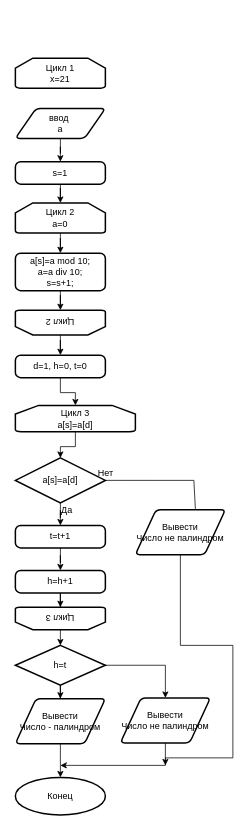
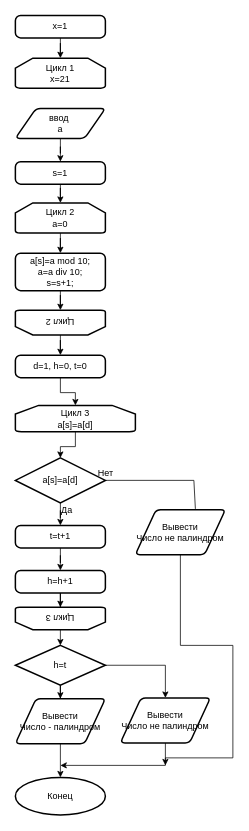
none -> (60, 27)
none -> (60, 51)
